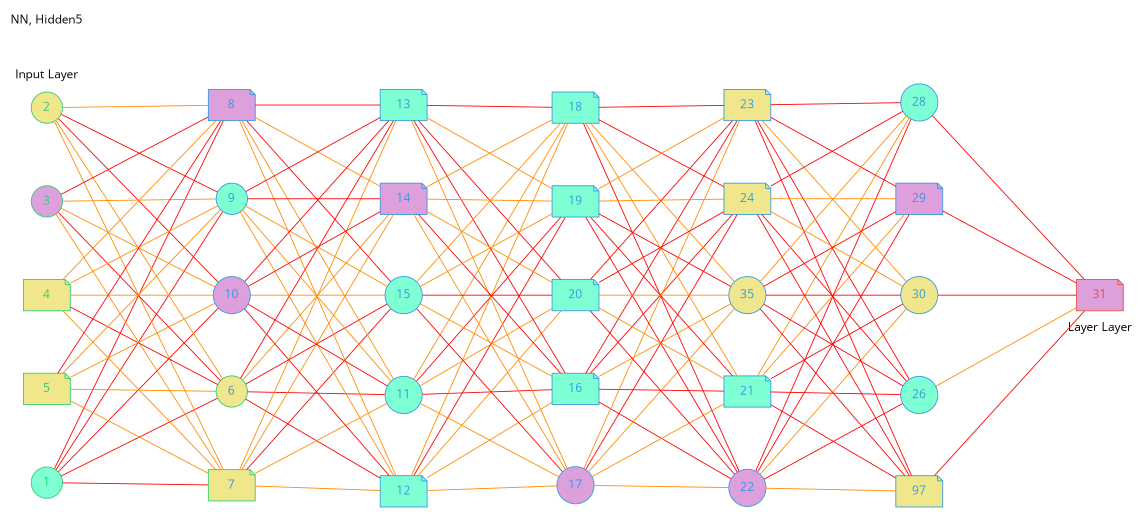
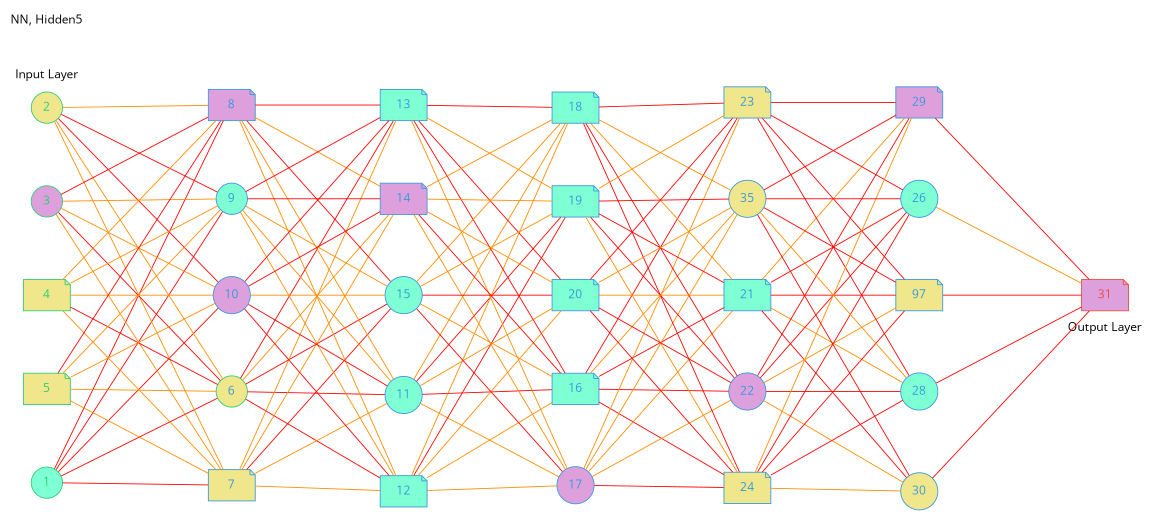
(838, 205) -> none
(1100, 328) -> (1105, 328)
(232, 485) -> (232, 485)
